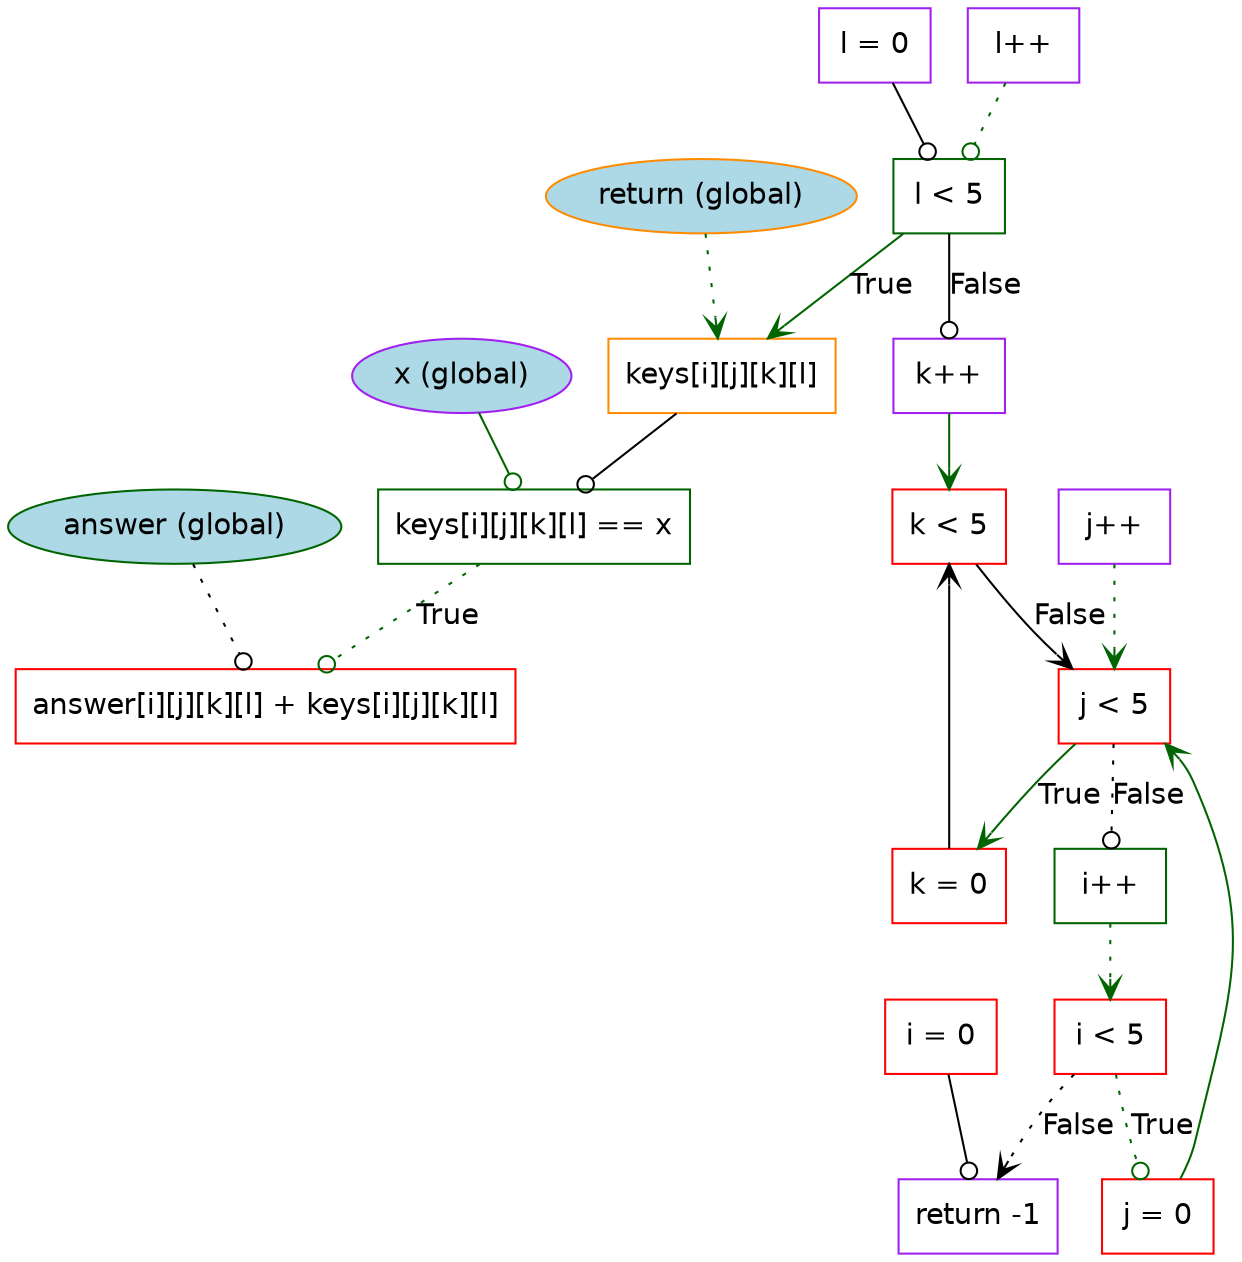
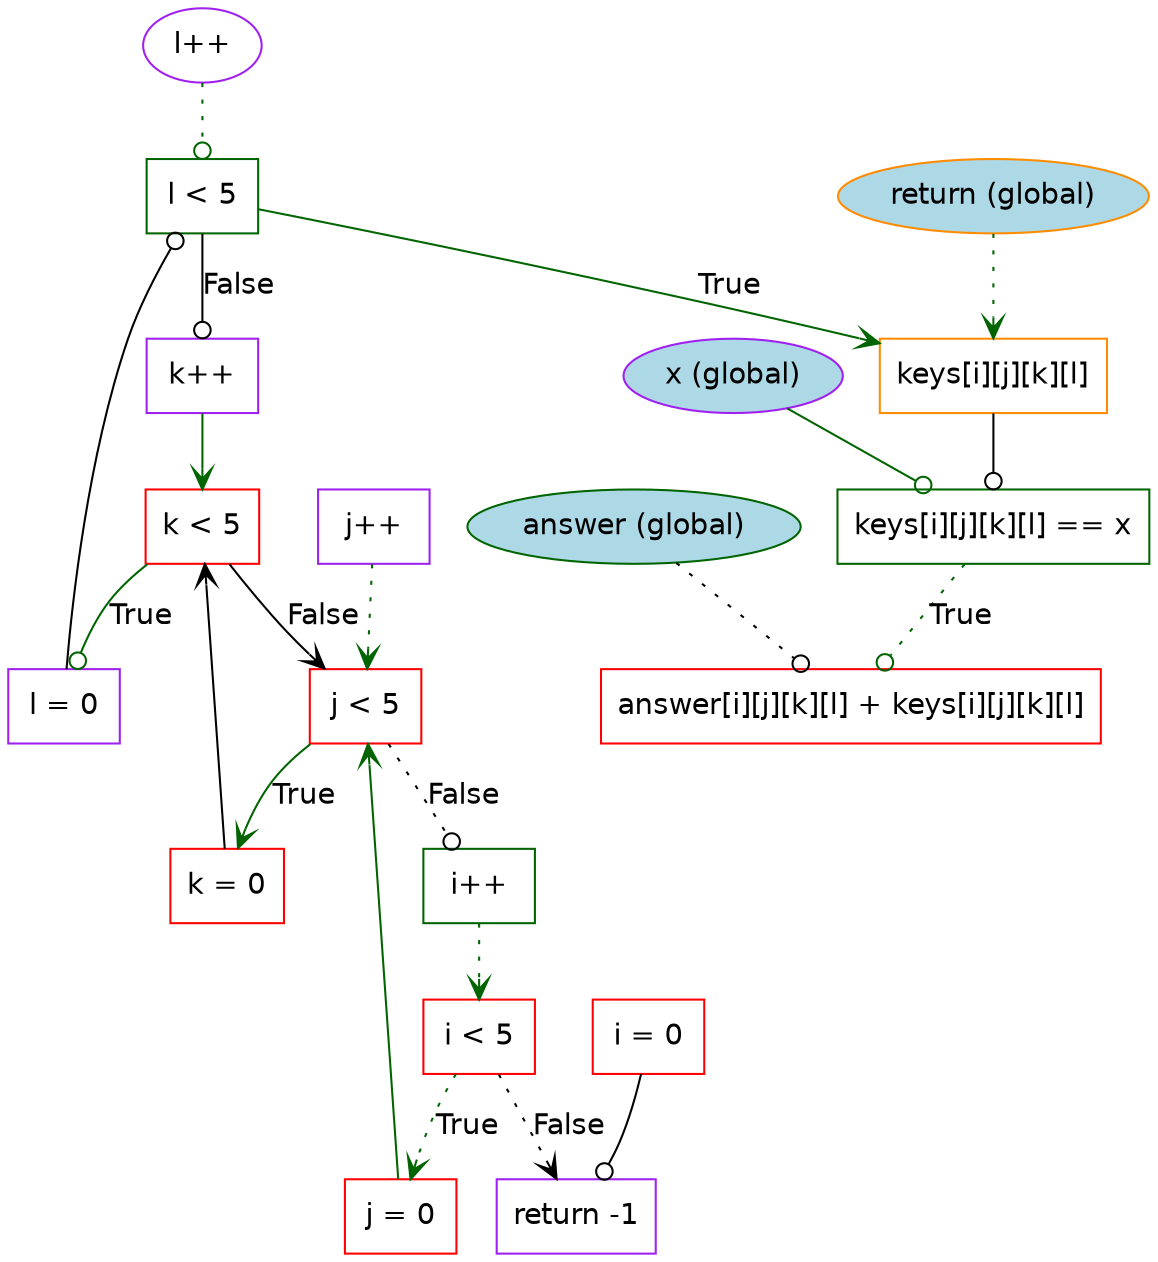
(1024, 45) -> (202, 45)
none -> (107, 604)
(1125, 1119) -> (434, 1115)
